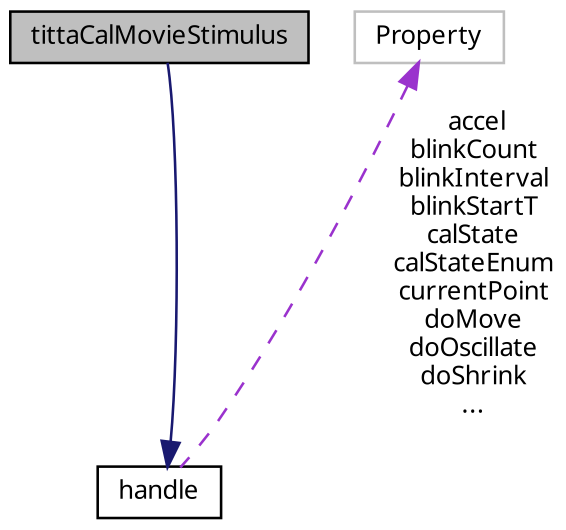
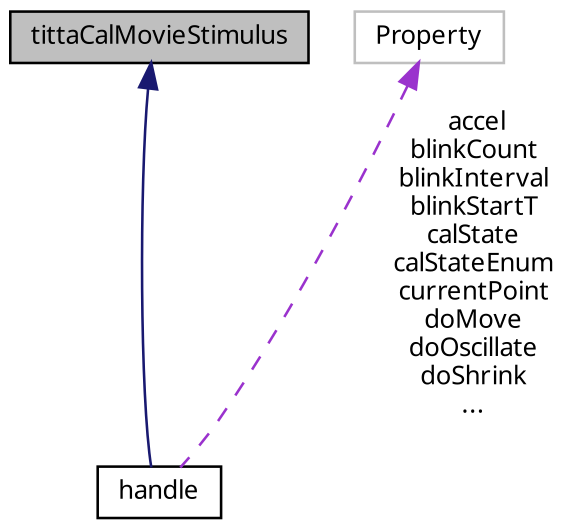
(177, 252) -> (142, 278)
